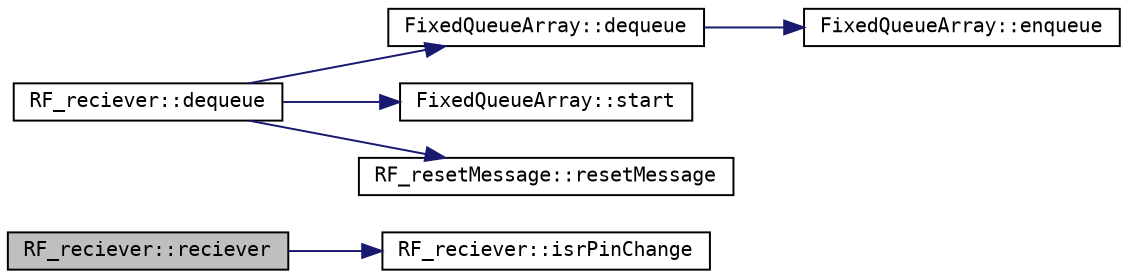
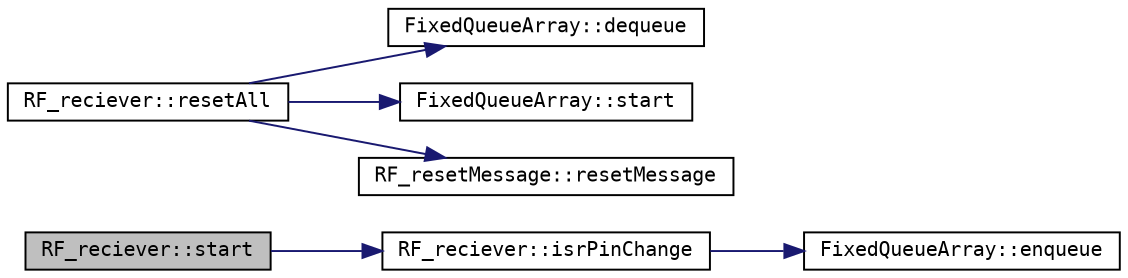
(744, 27) -> (747, 251)
(148, 102) -> (148, 102)
(148, 251) -> (148, 251)
